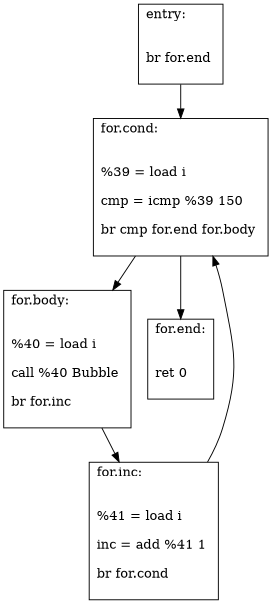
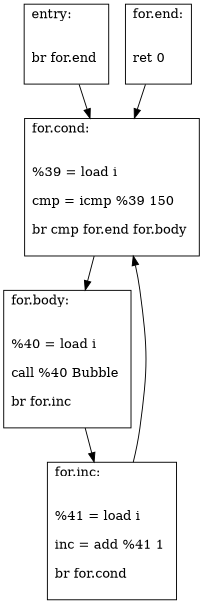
(181, 283) -> (141, 97)
